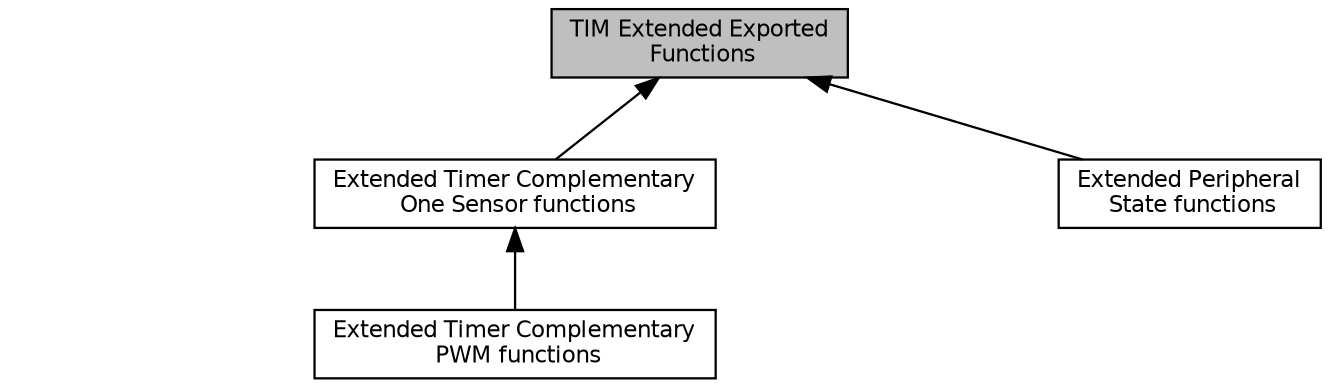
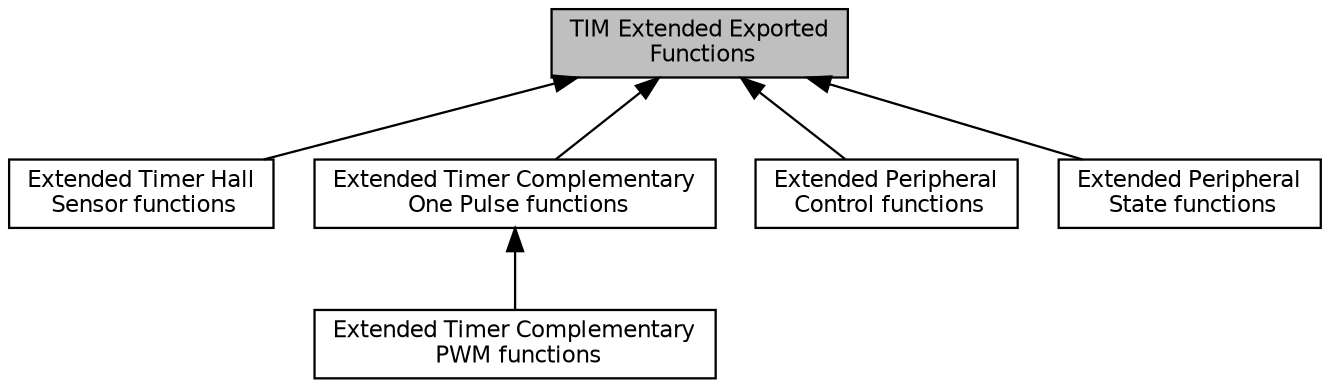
none -> (141, 194)
(515, 194) -> (515, 194)
none -> (887, 194)
